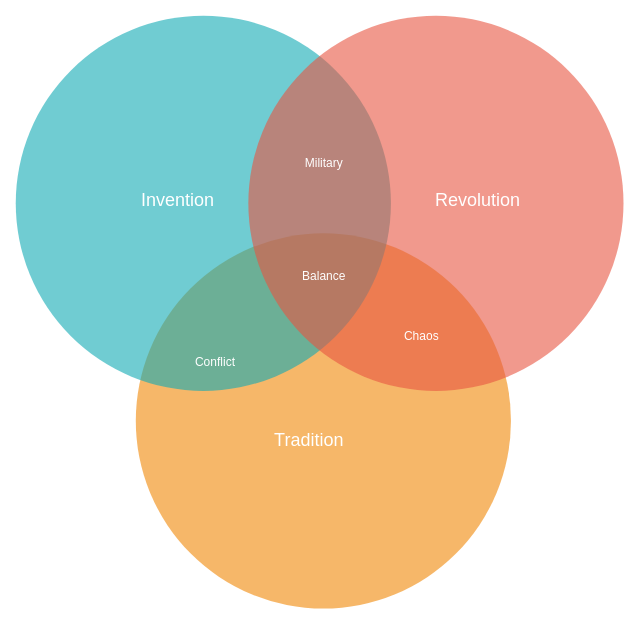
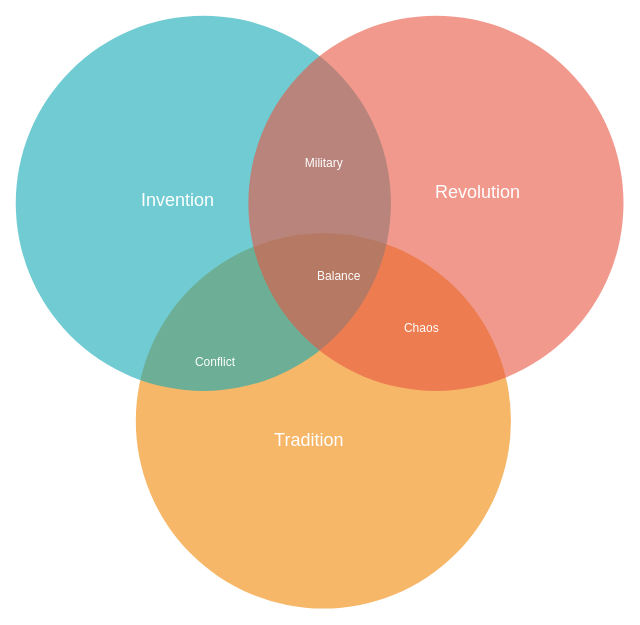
(477, 200) -> (477, 192)
(323, 278) -> (338, 278)
(421, 338) -> (421, 331)
